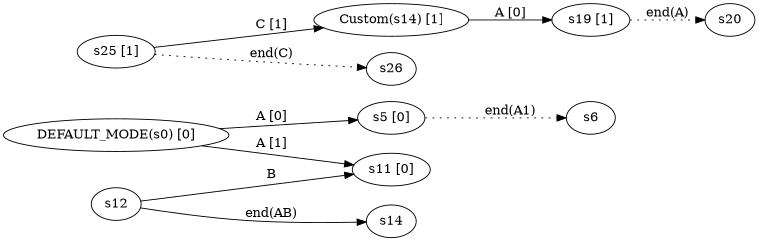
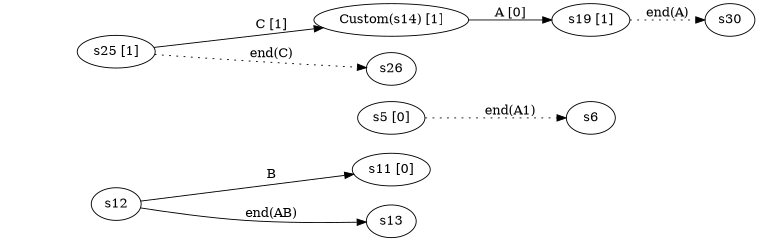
(730, 20) -> (730, 20)
(116, 135) -> none
(391, 221) -> (391, 221)
